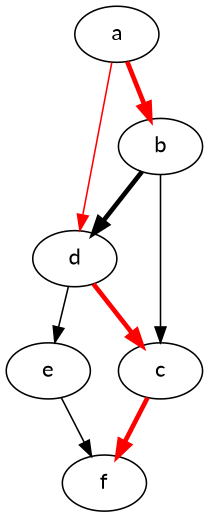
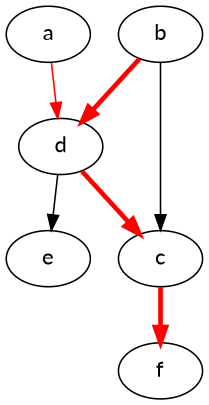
(136, 83) -> none
(122, 196) -> (116, 85)
(73, 420) -> none
